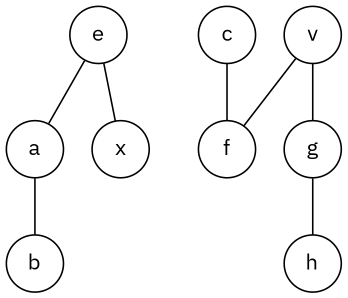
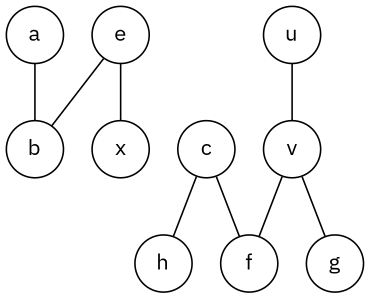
none -> (292, 35)
(67, 92) -> (78, 92)
(313, 207) -> (185, 206)
